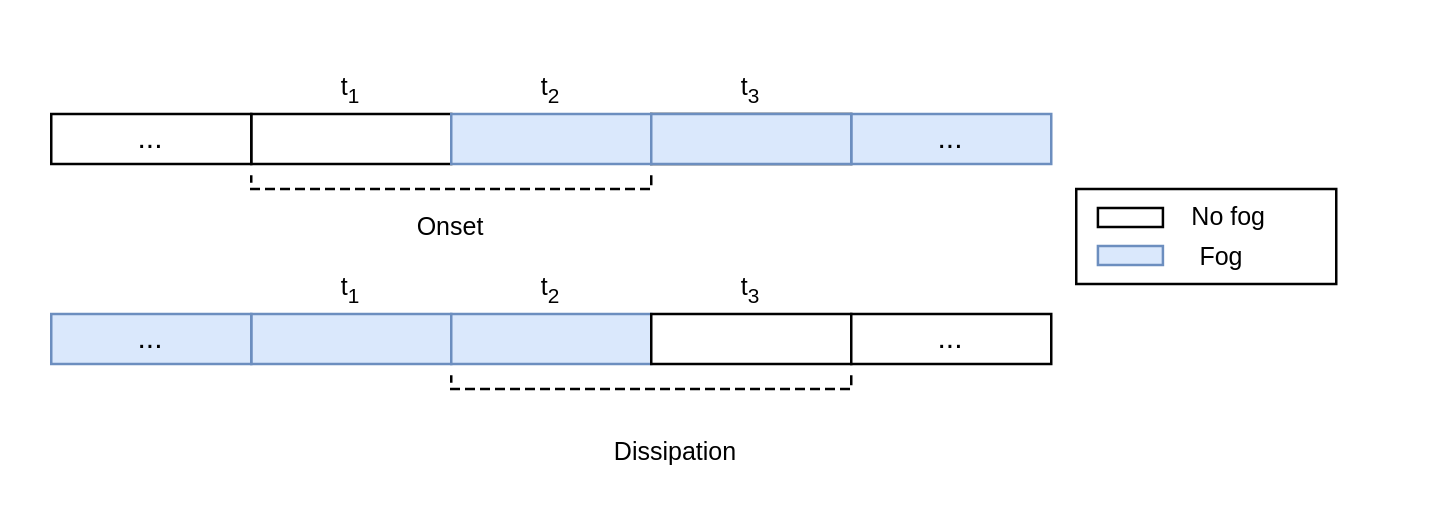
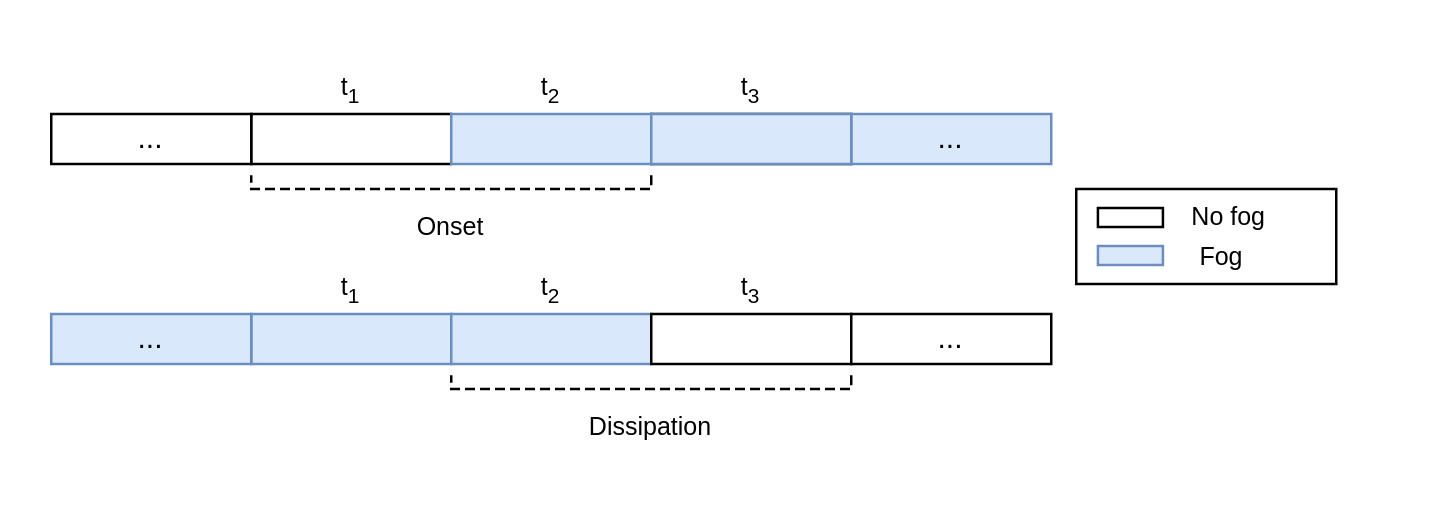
(676, 451) -> (651, 426)
